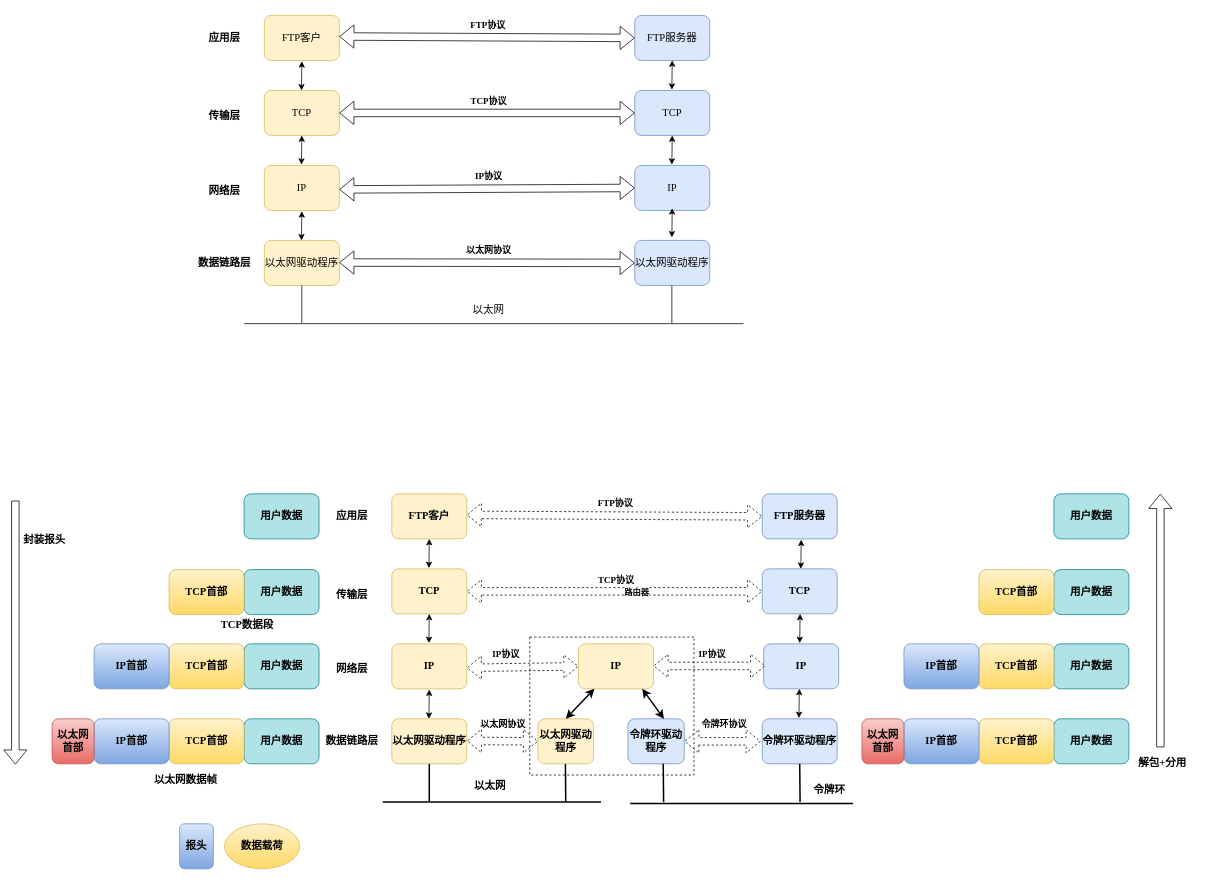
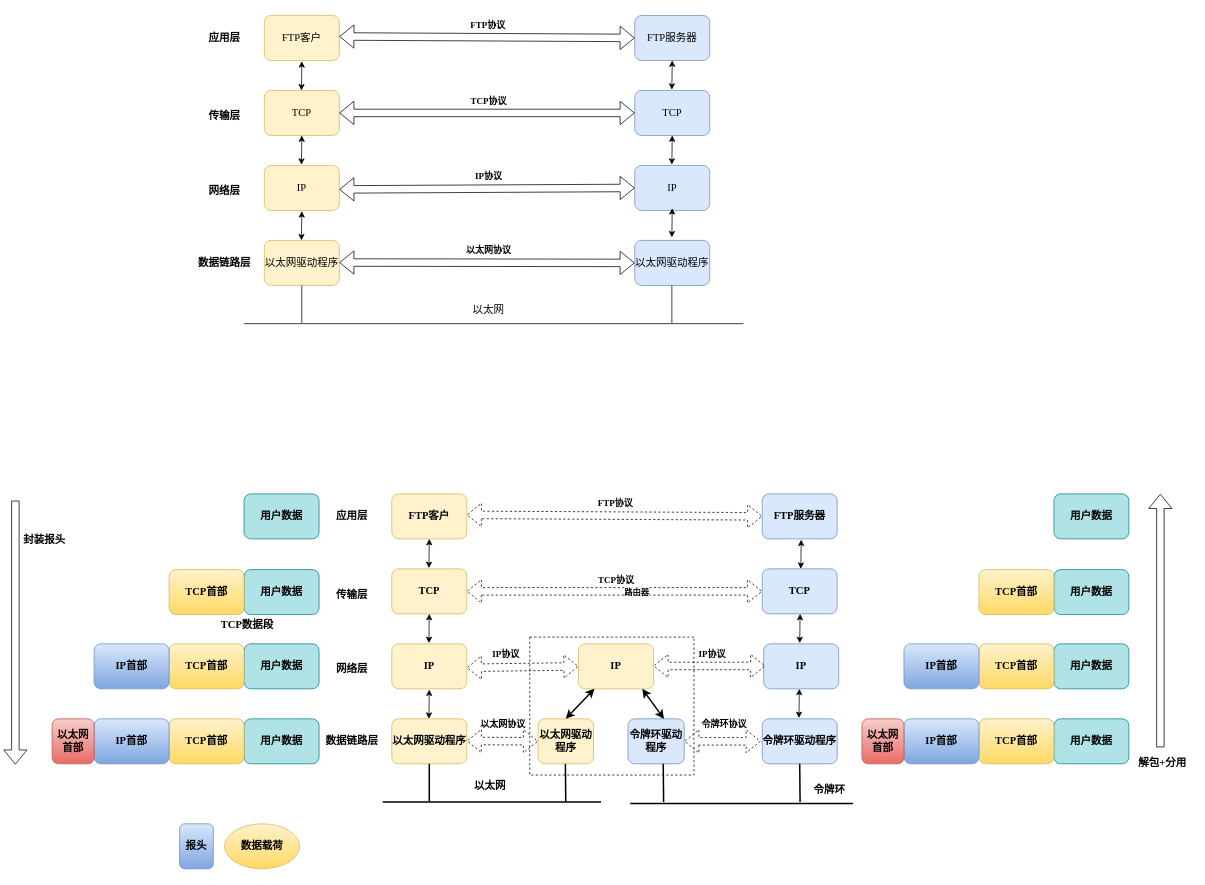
(186, 780) -> none
